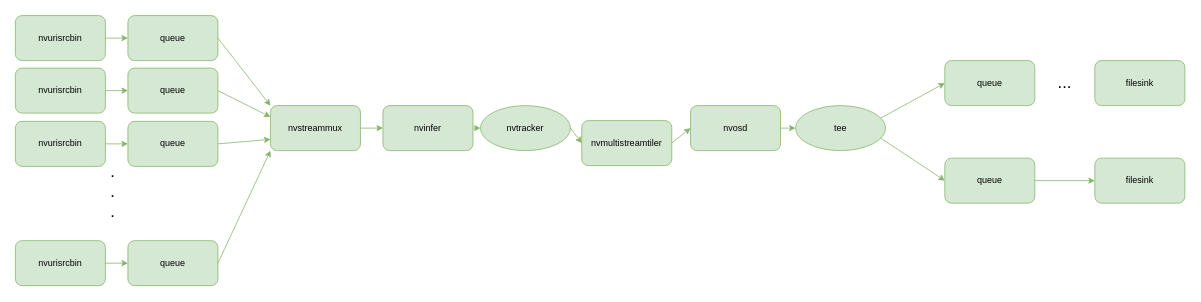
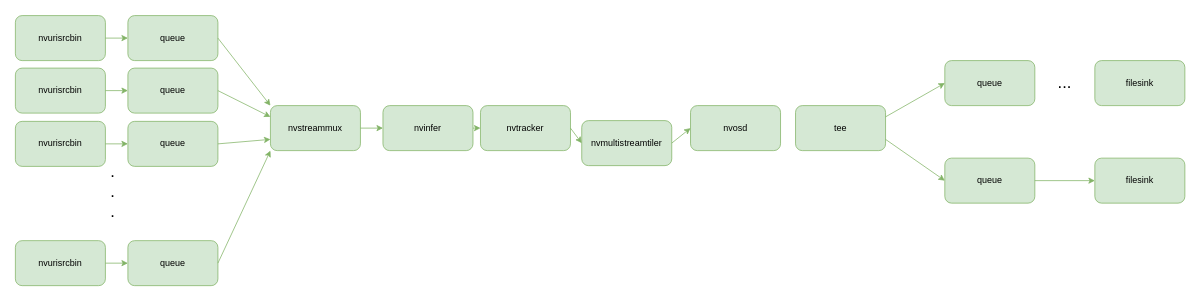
(525, 128) -> (525, 128)
(789, 128) -> none
(840, 128) -> (840, 128)
